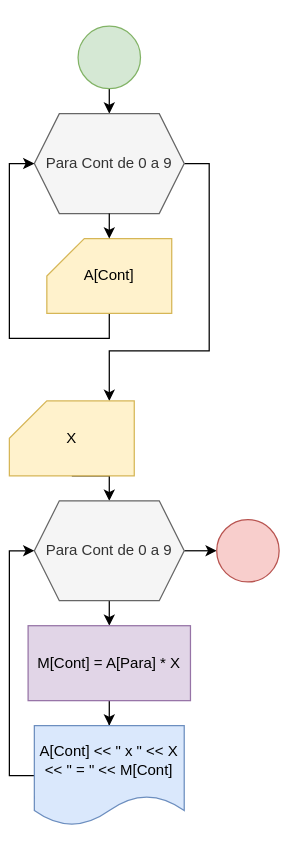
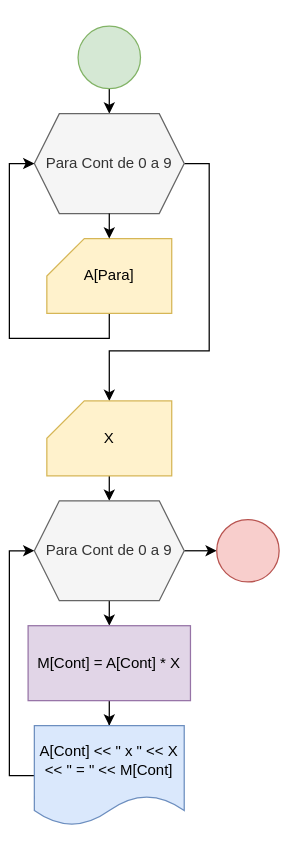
(109, 276) -> (109, 276)
(72, 438) -> (109, 438)
(109, 663) -> (109, 663)
